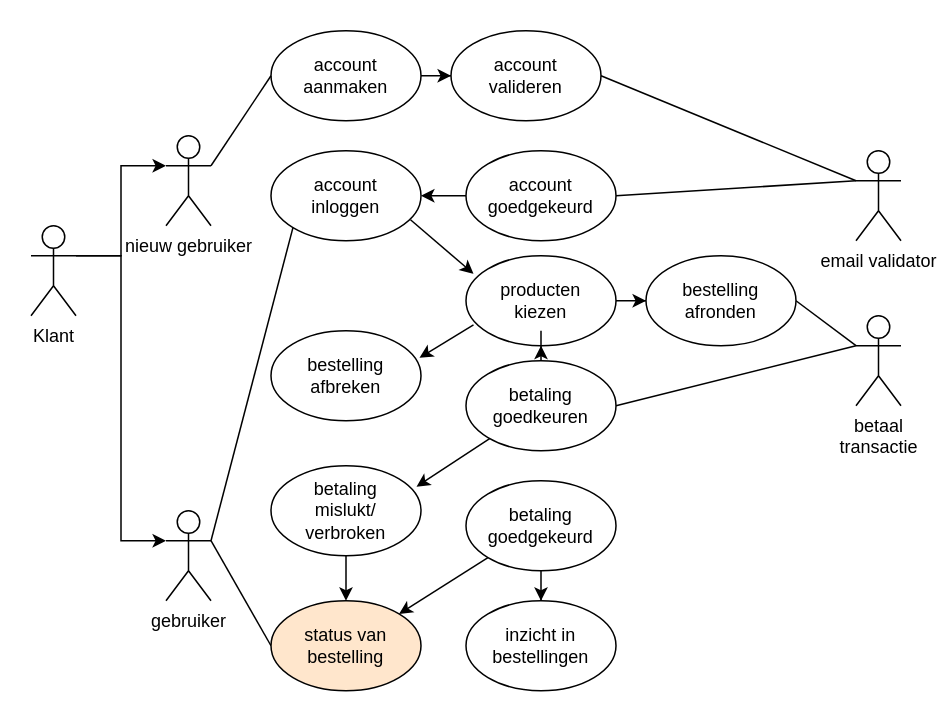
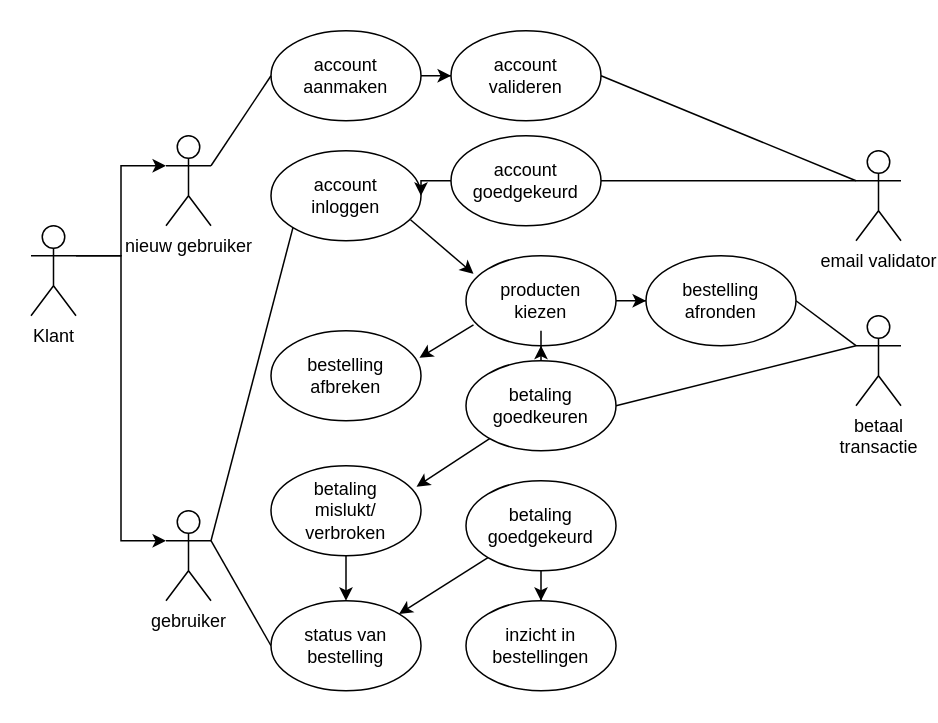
(541, 196) -> (526, 181)
(346, 646) -> (346, 646)
